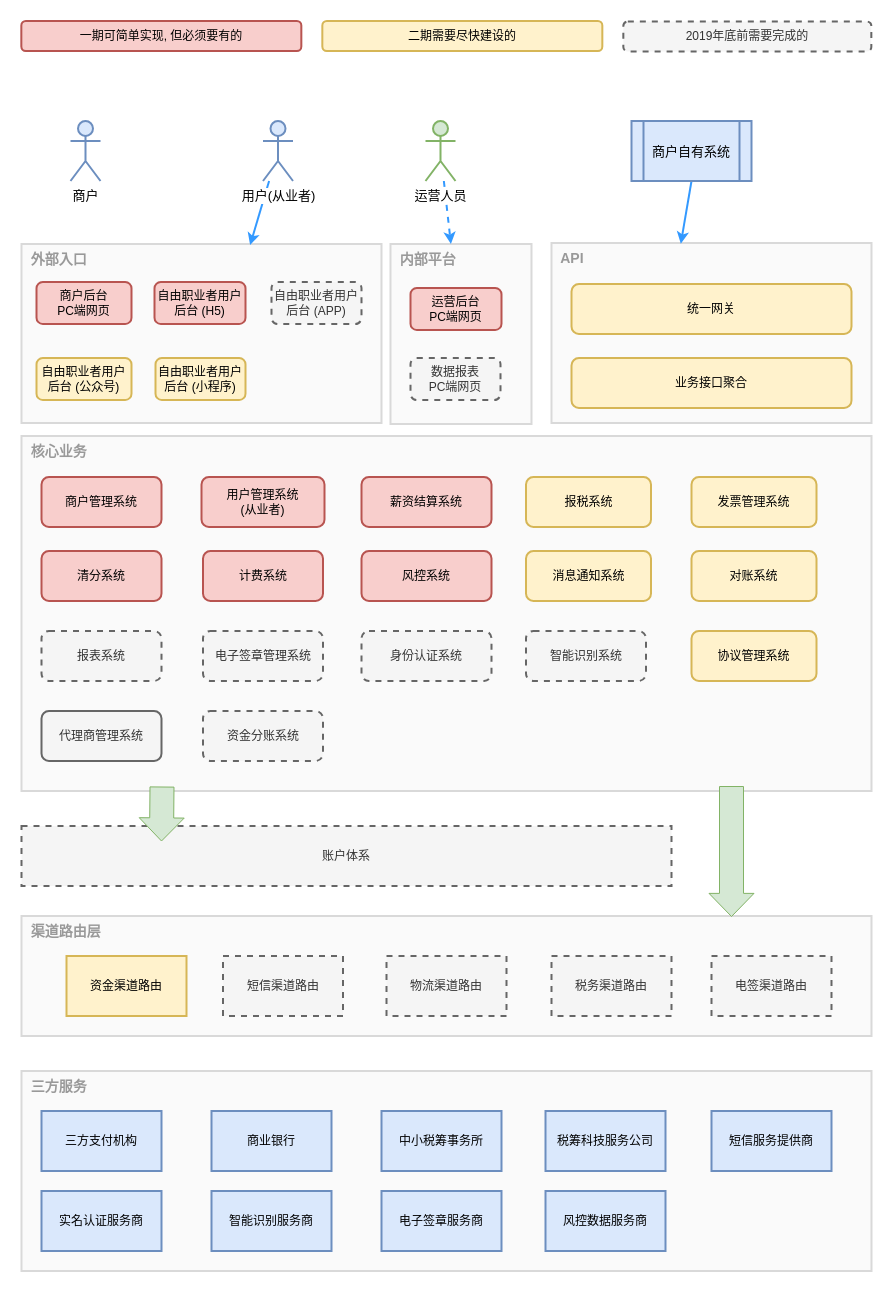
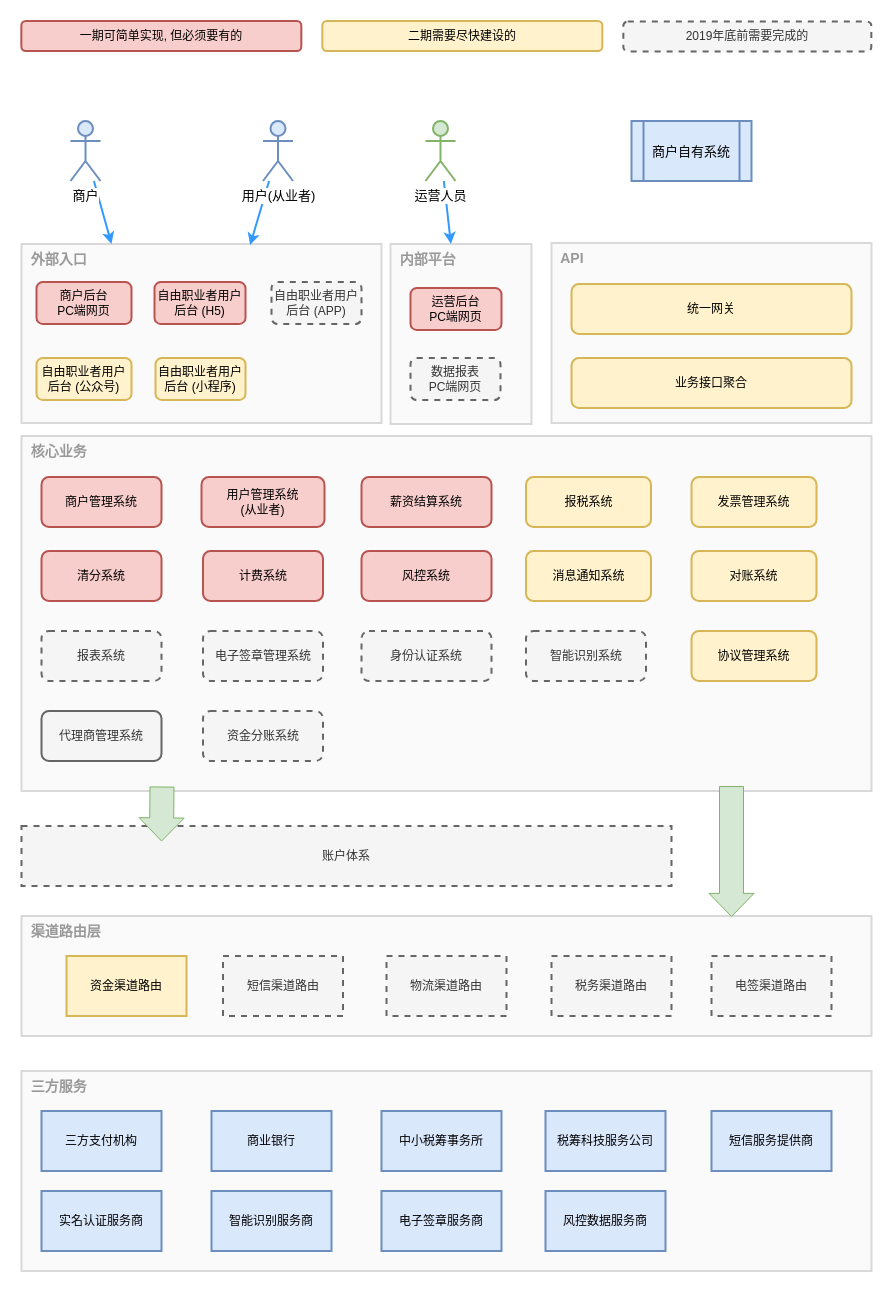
none -> (101, 208)
(687, 208) -> none
(448, 216) -> (448, 216)
